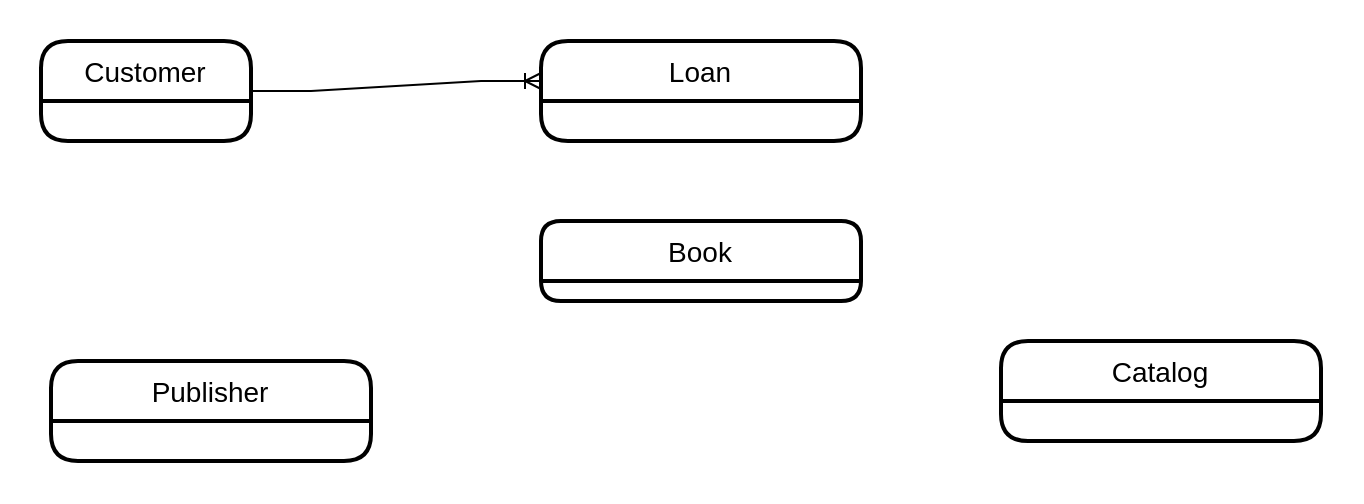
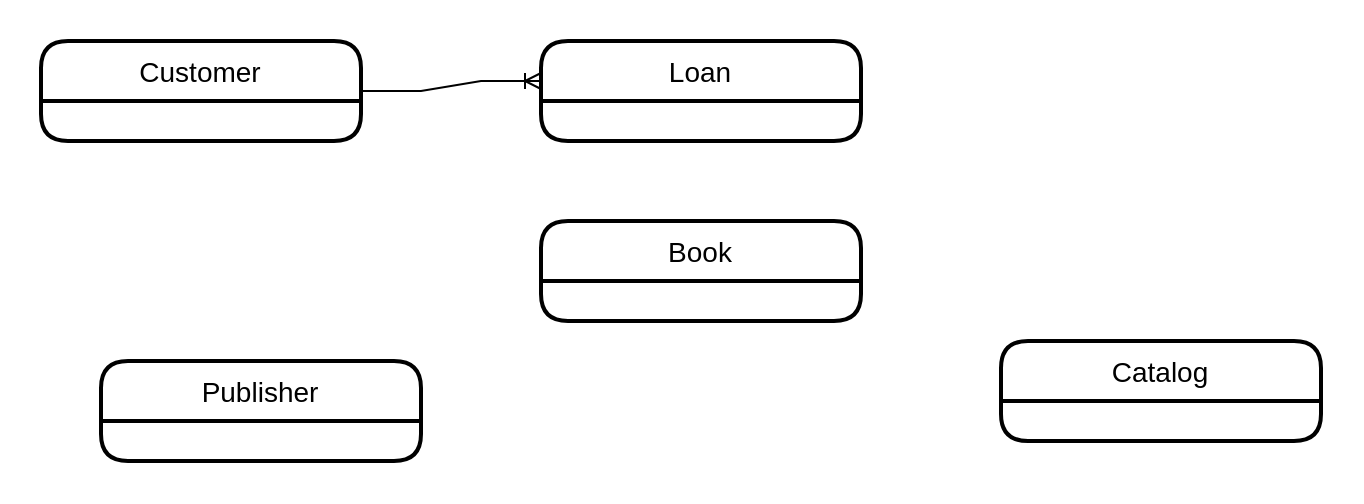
(146, 91) -> (201, 91)
(701, 261) -> (701, 271)
(211, 411) -> (261, 411)
